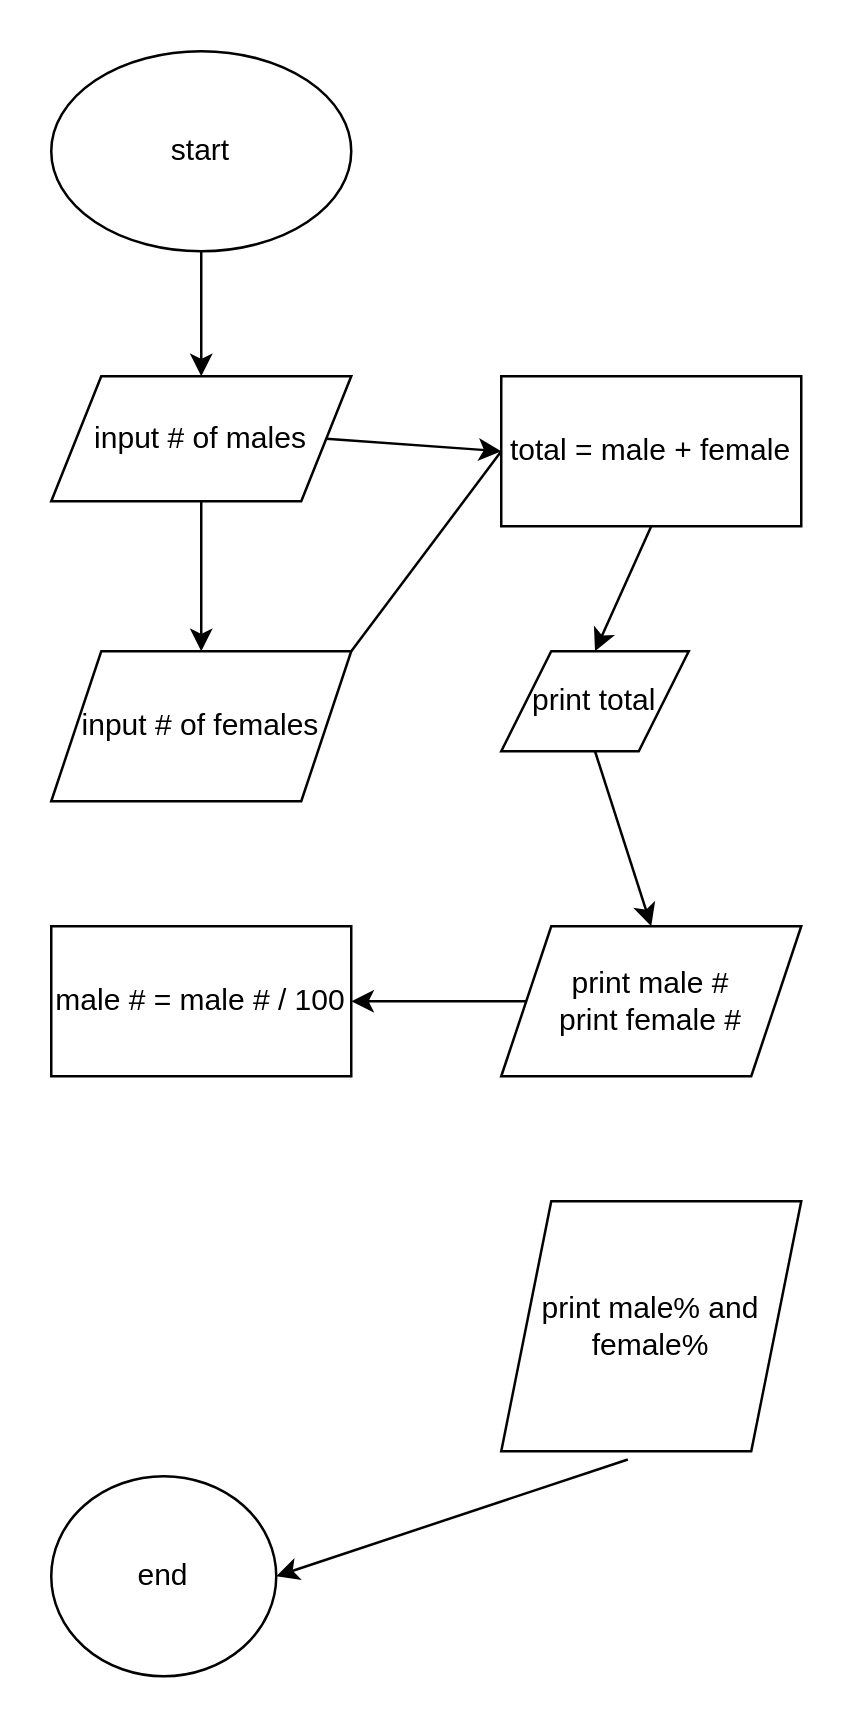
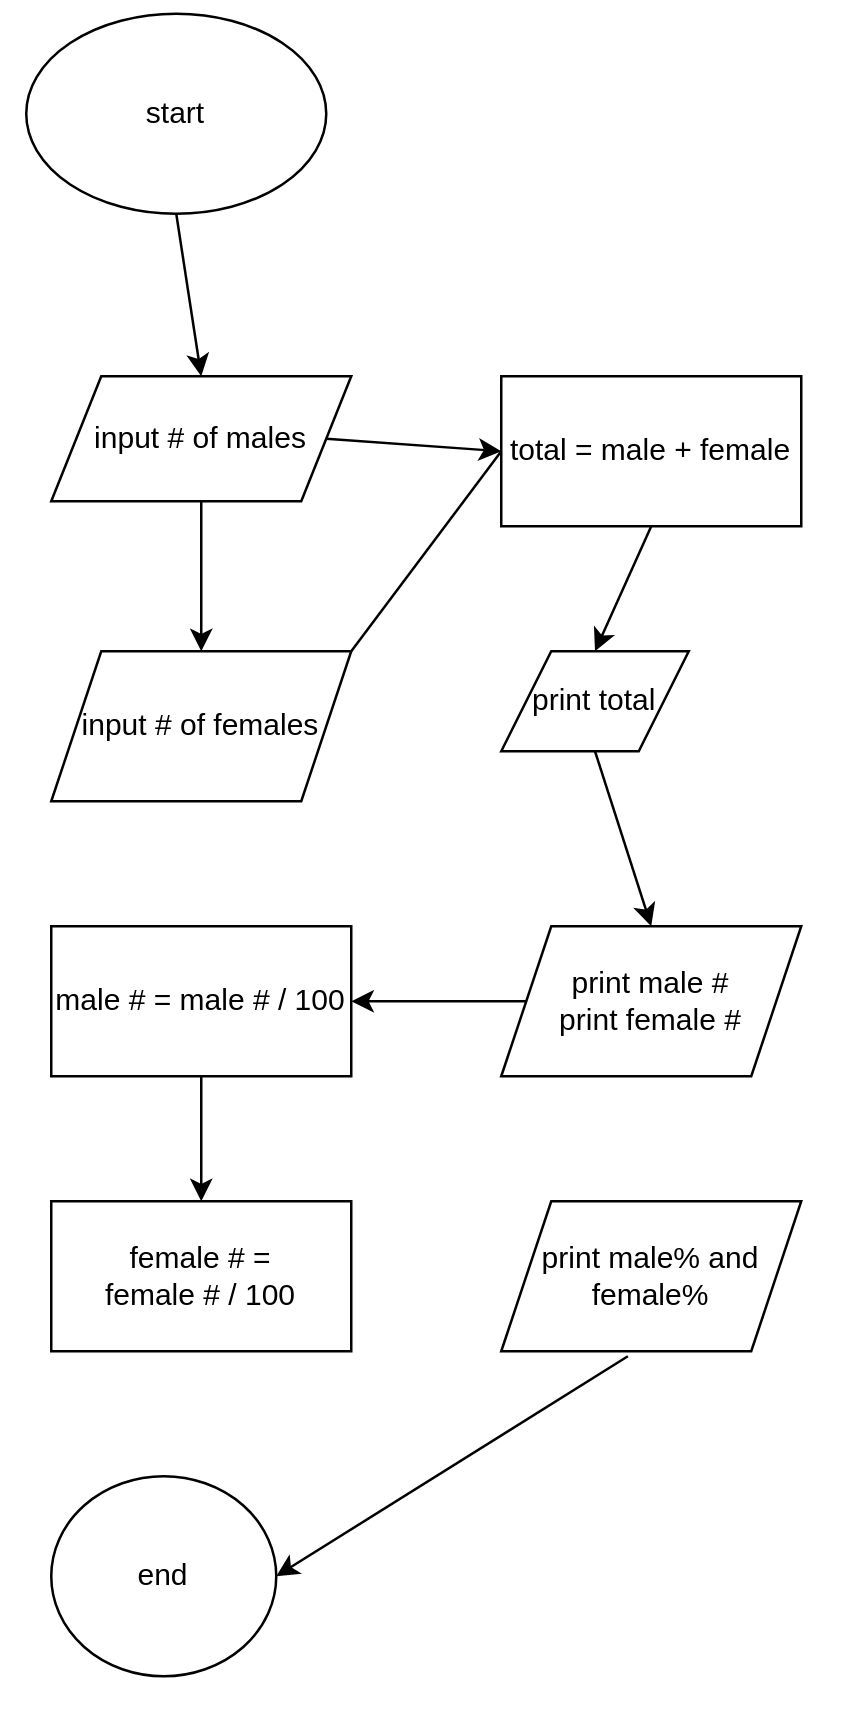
(201, 151) -> (176, 114)
none -> (201, 1130)
none -> (201, 1276)
(651, 1326) -> (651, 1276)
